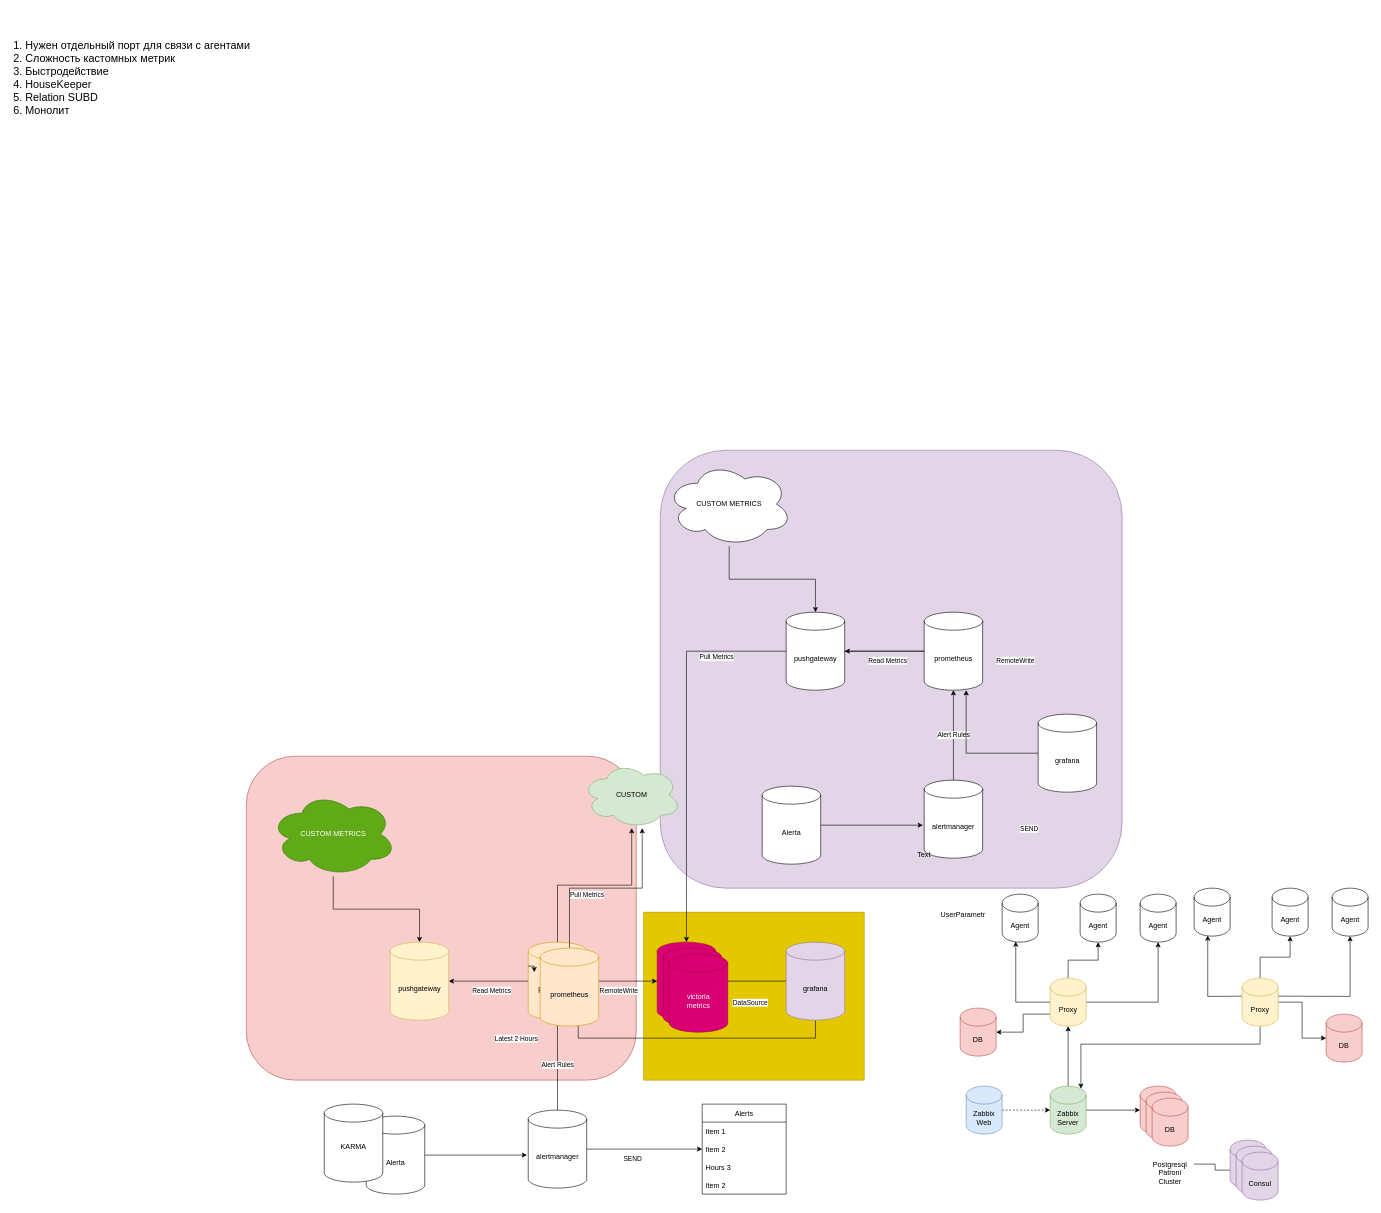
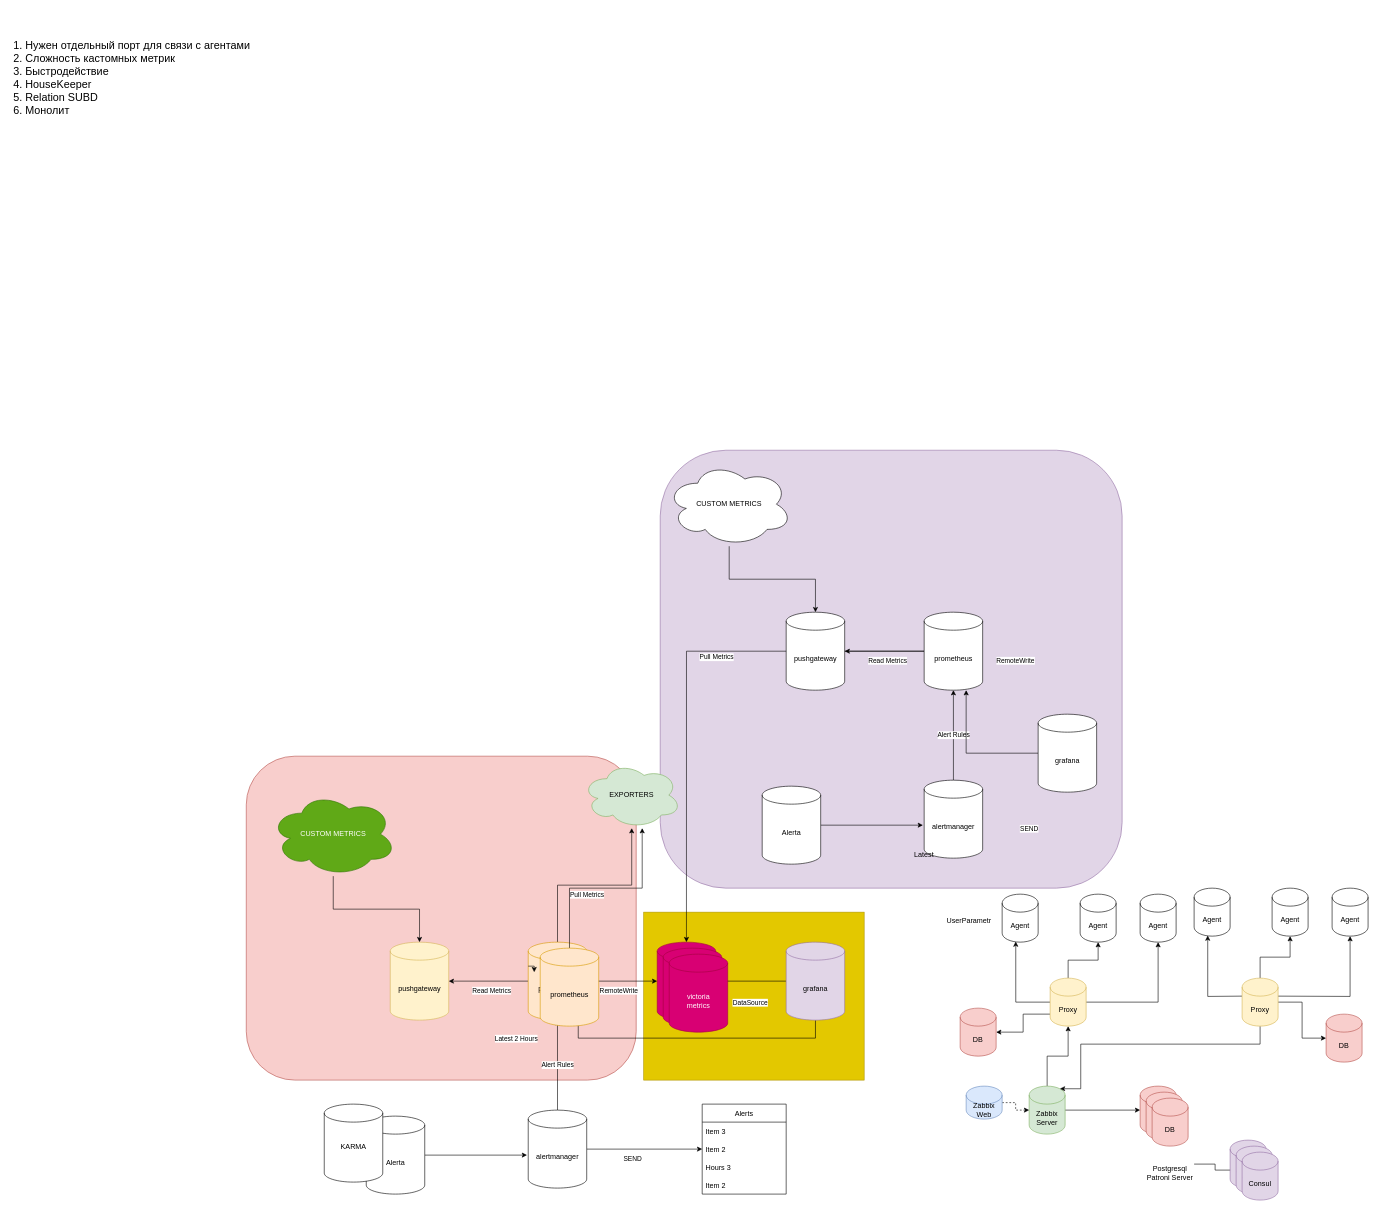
(632, 795) -> (632, 795)
(924, 855) -> (924, 855)
(963, 915) -> (969, 921)
(984, 1110) -> (984, 1103)
(1068, 1110) -> (1047, 1110)
(717, 1132) -> (717, 1132)
(1170, 1173) -> (1170, 1173)
